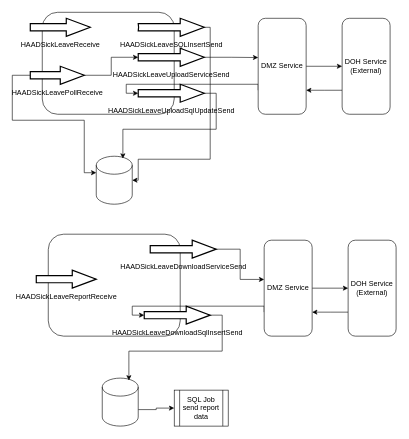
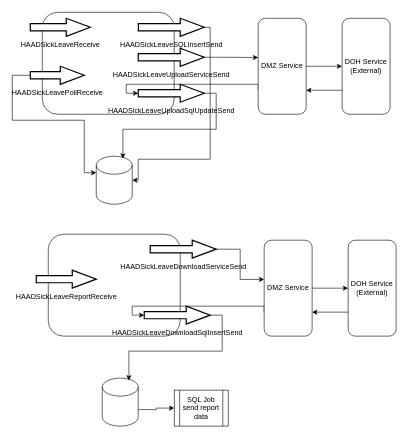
(111, 57) -> none
